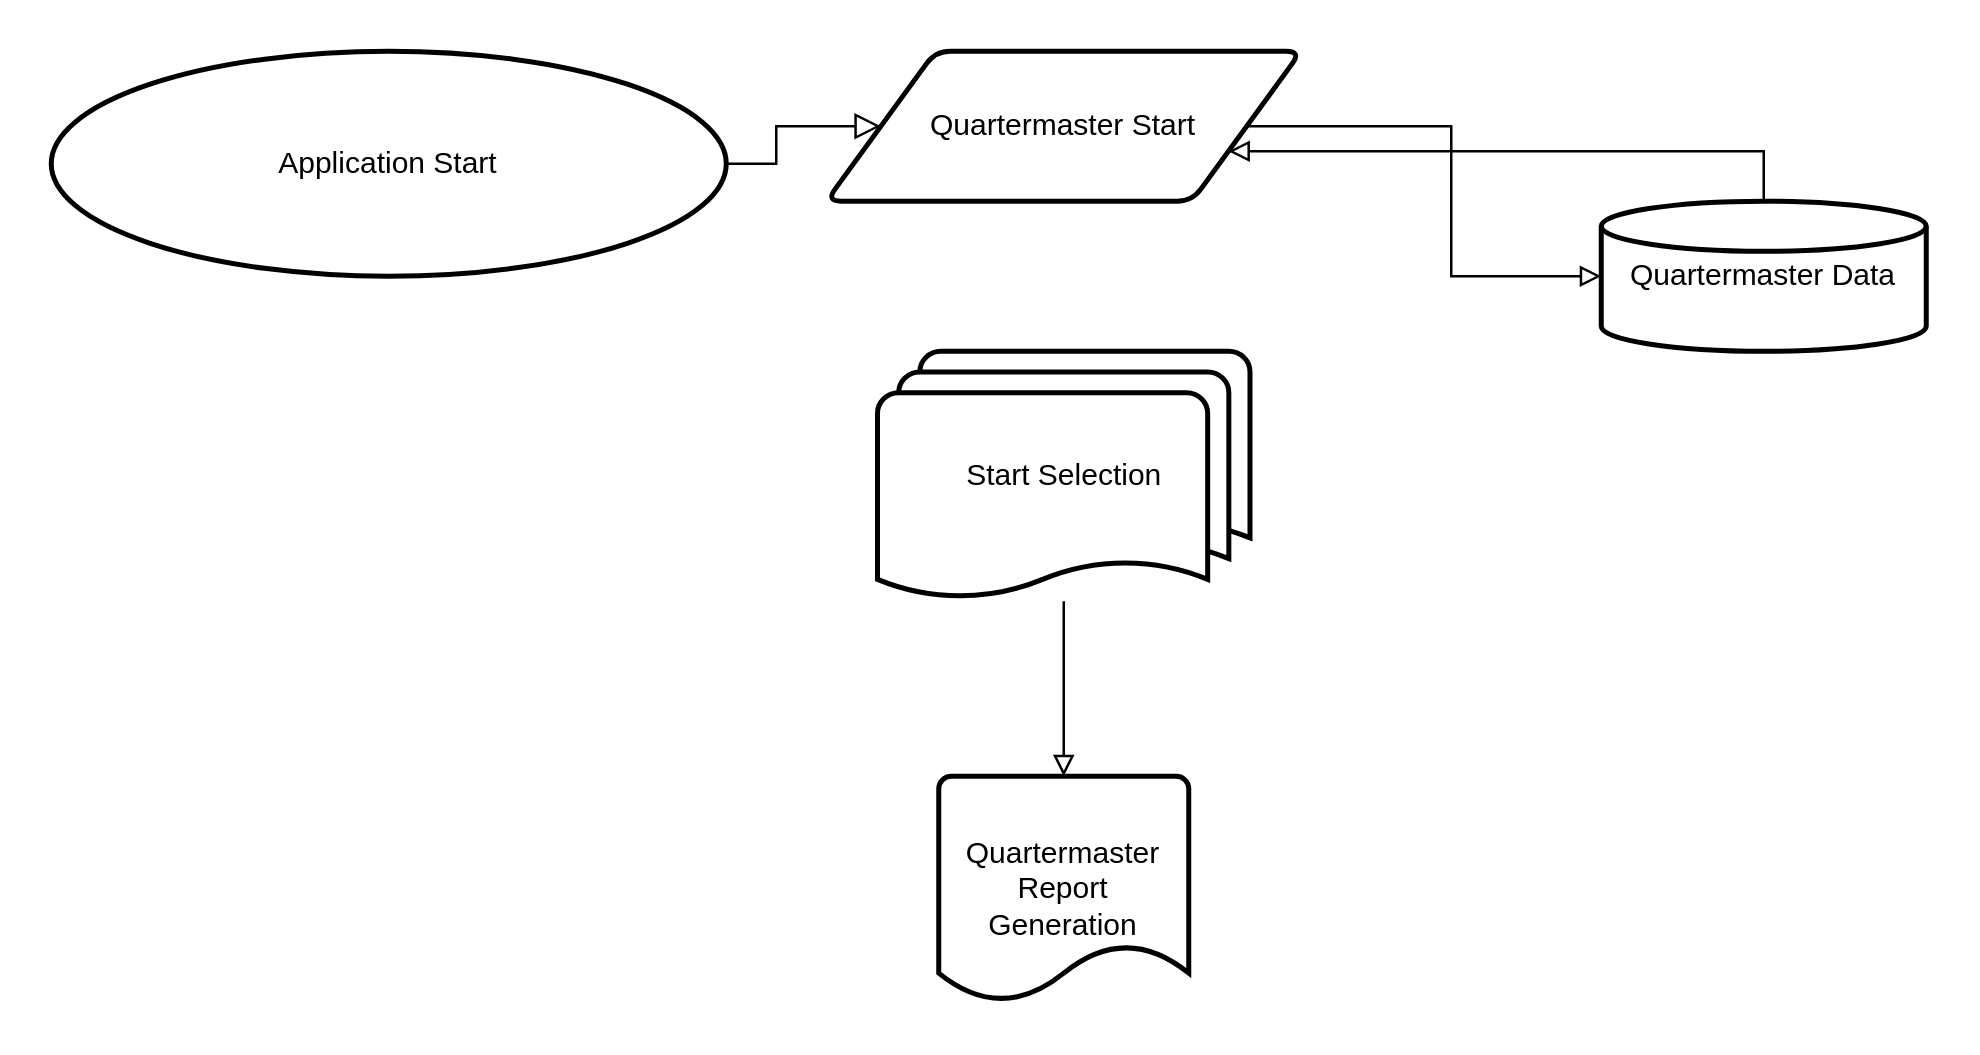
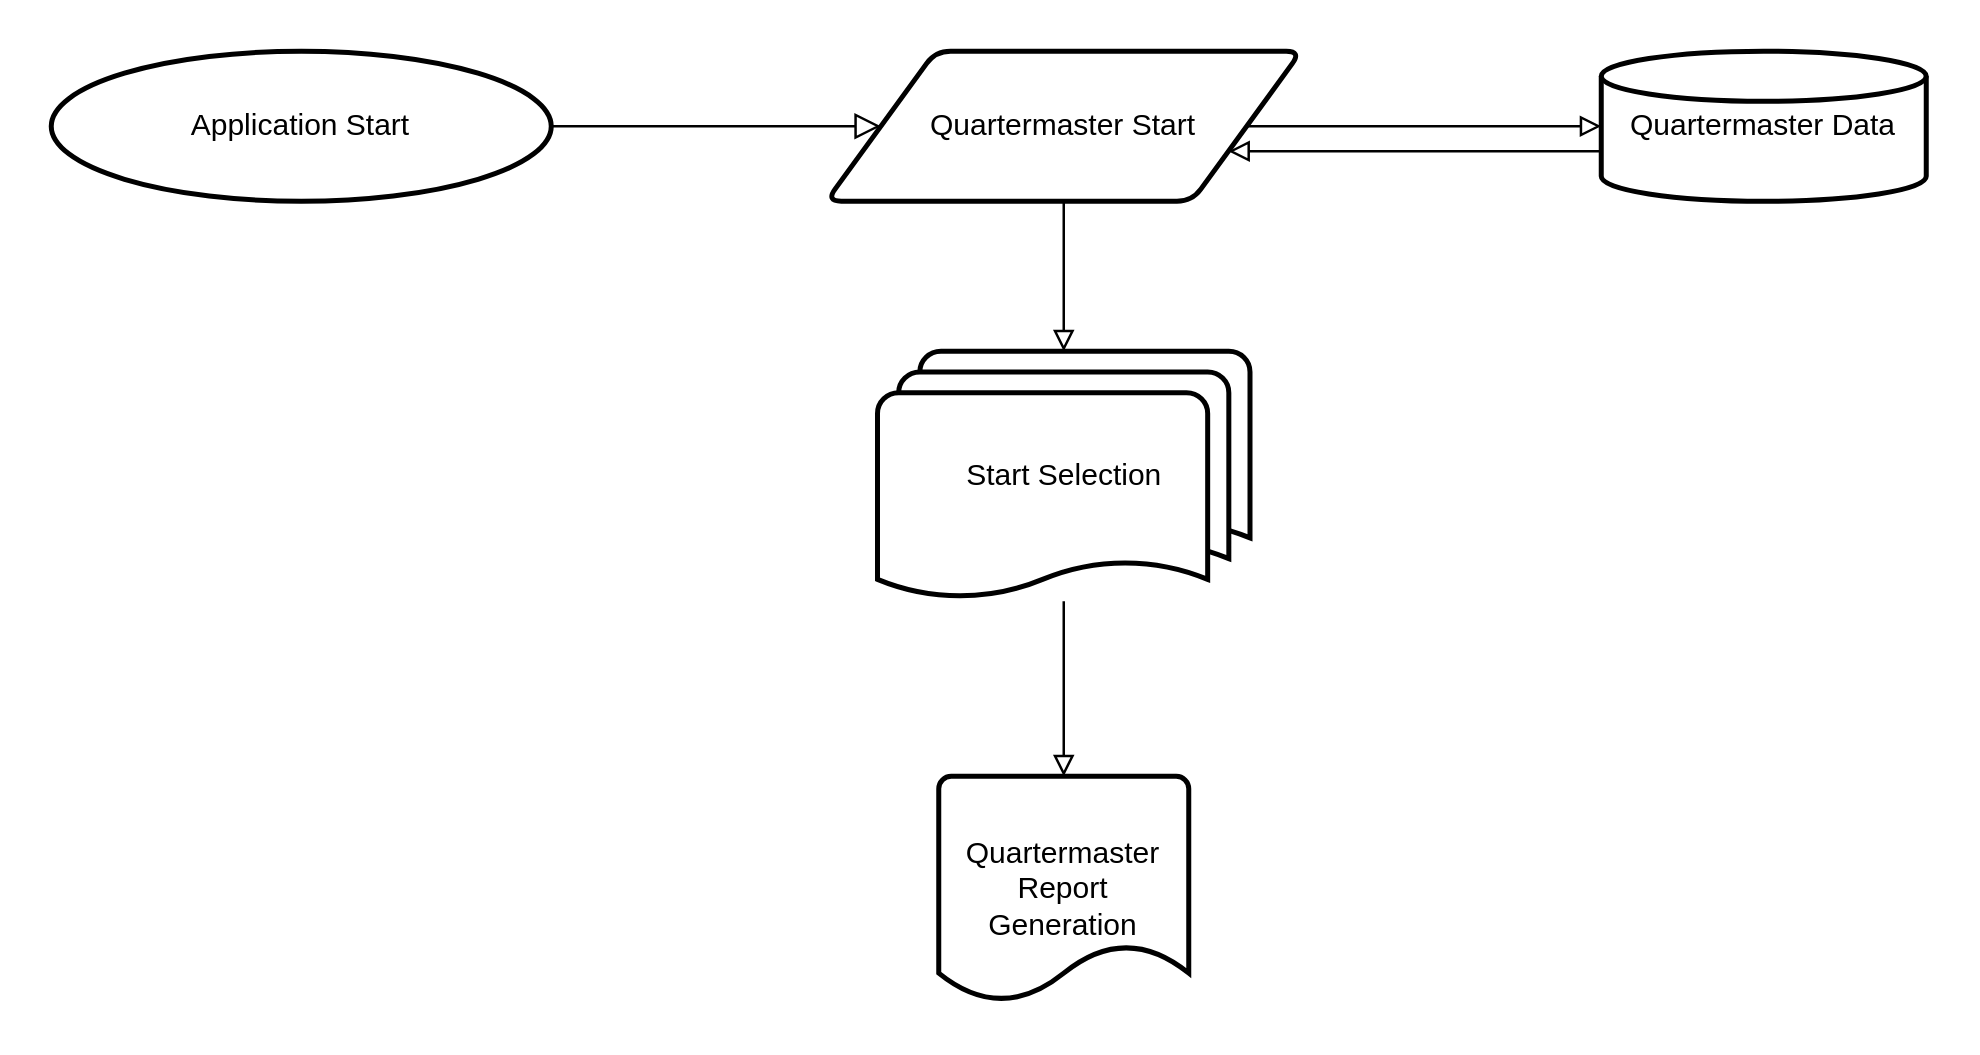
(389, 164) -> (301, 126)
none -> (1064, 267)
(1764, 276) -> (1764, 126)
